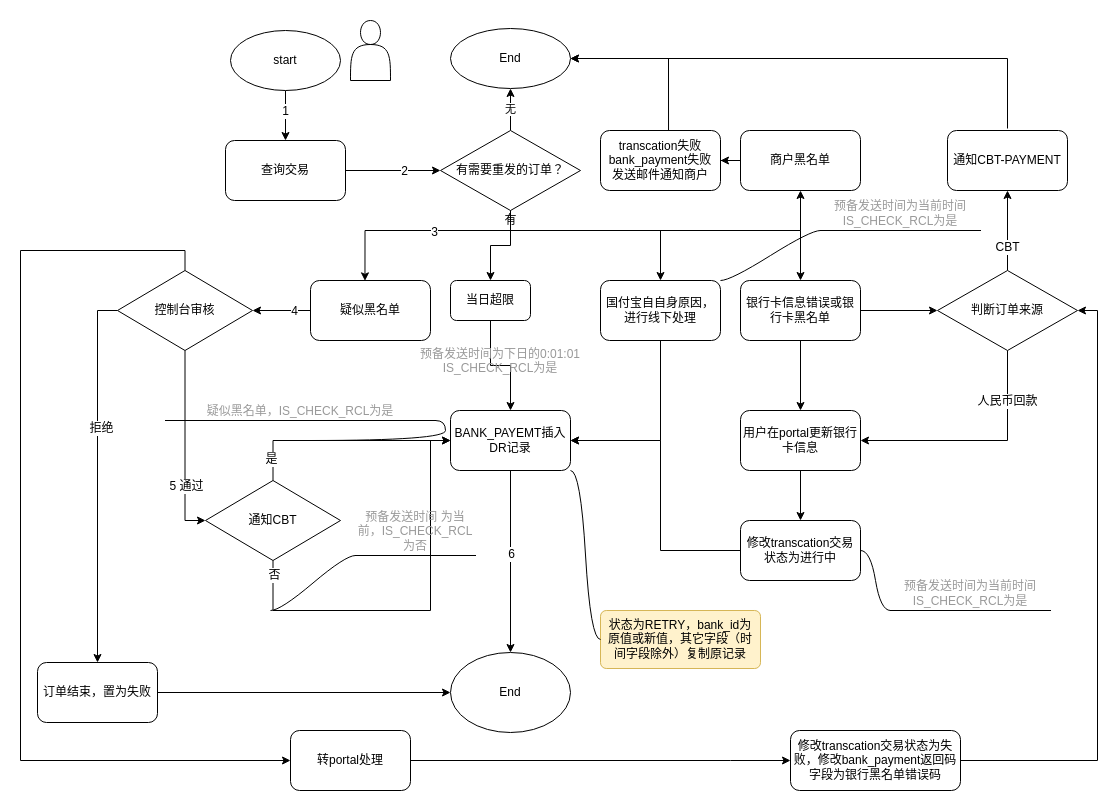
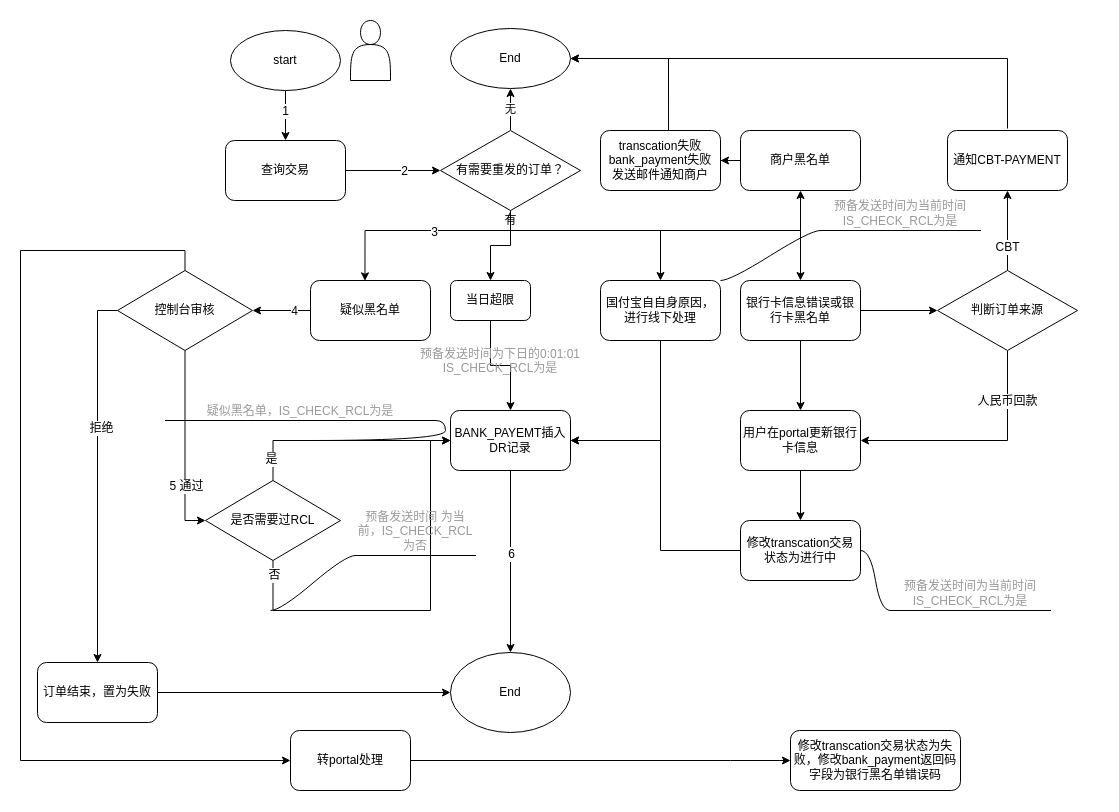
(273, 521) -> (273, 521)
(586, 555) -> none
(1098, 598) -> none
(681, 640) -> none
